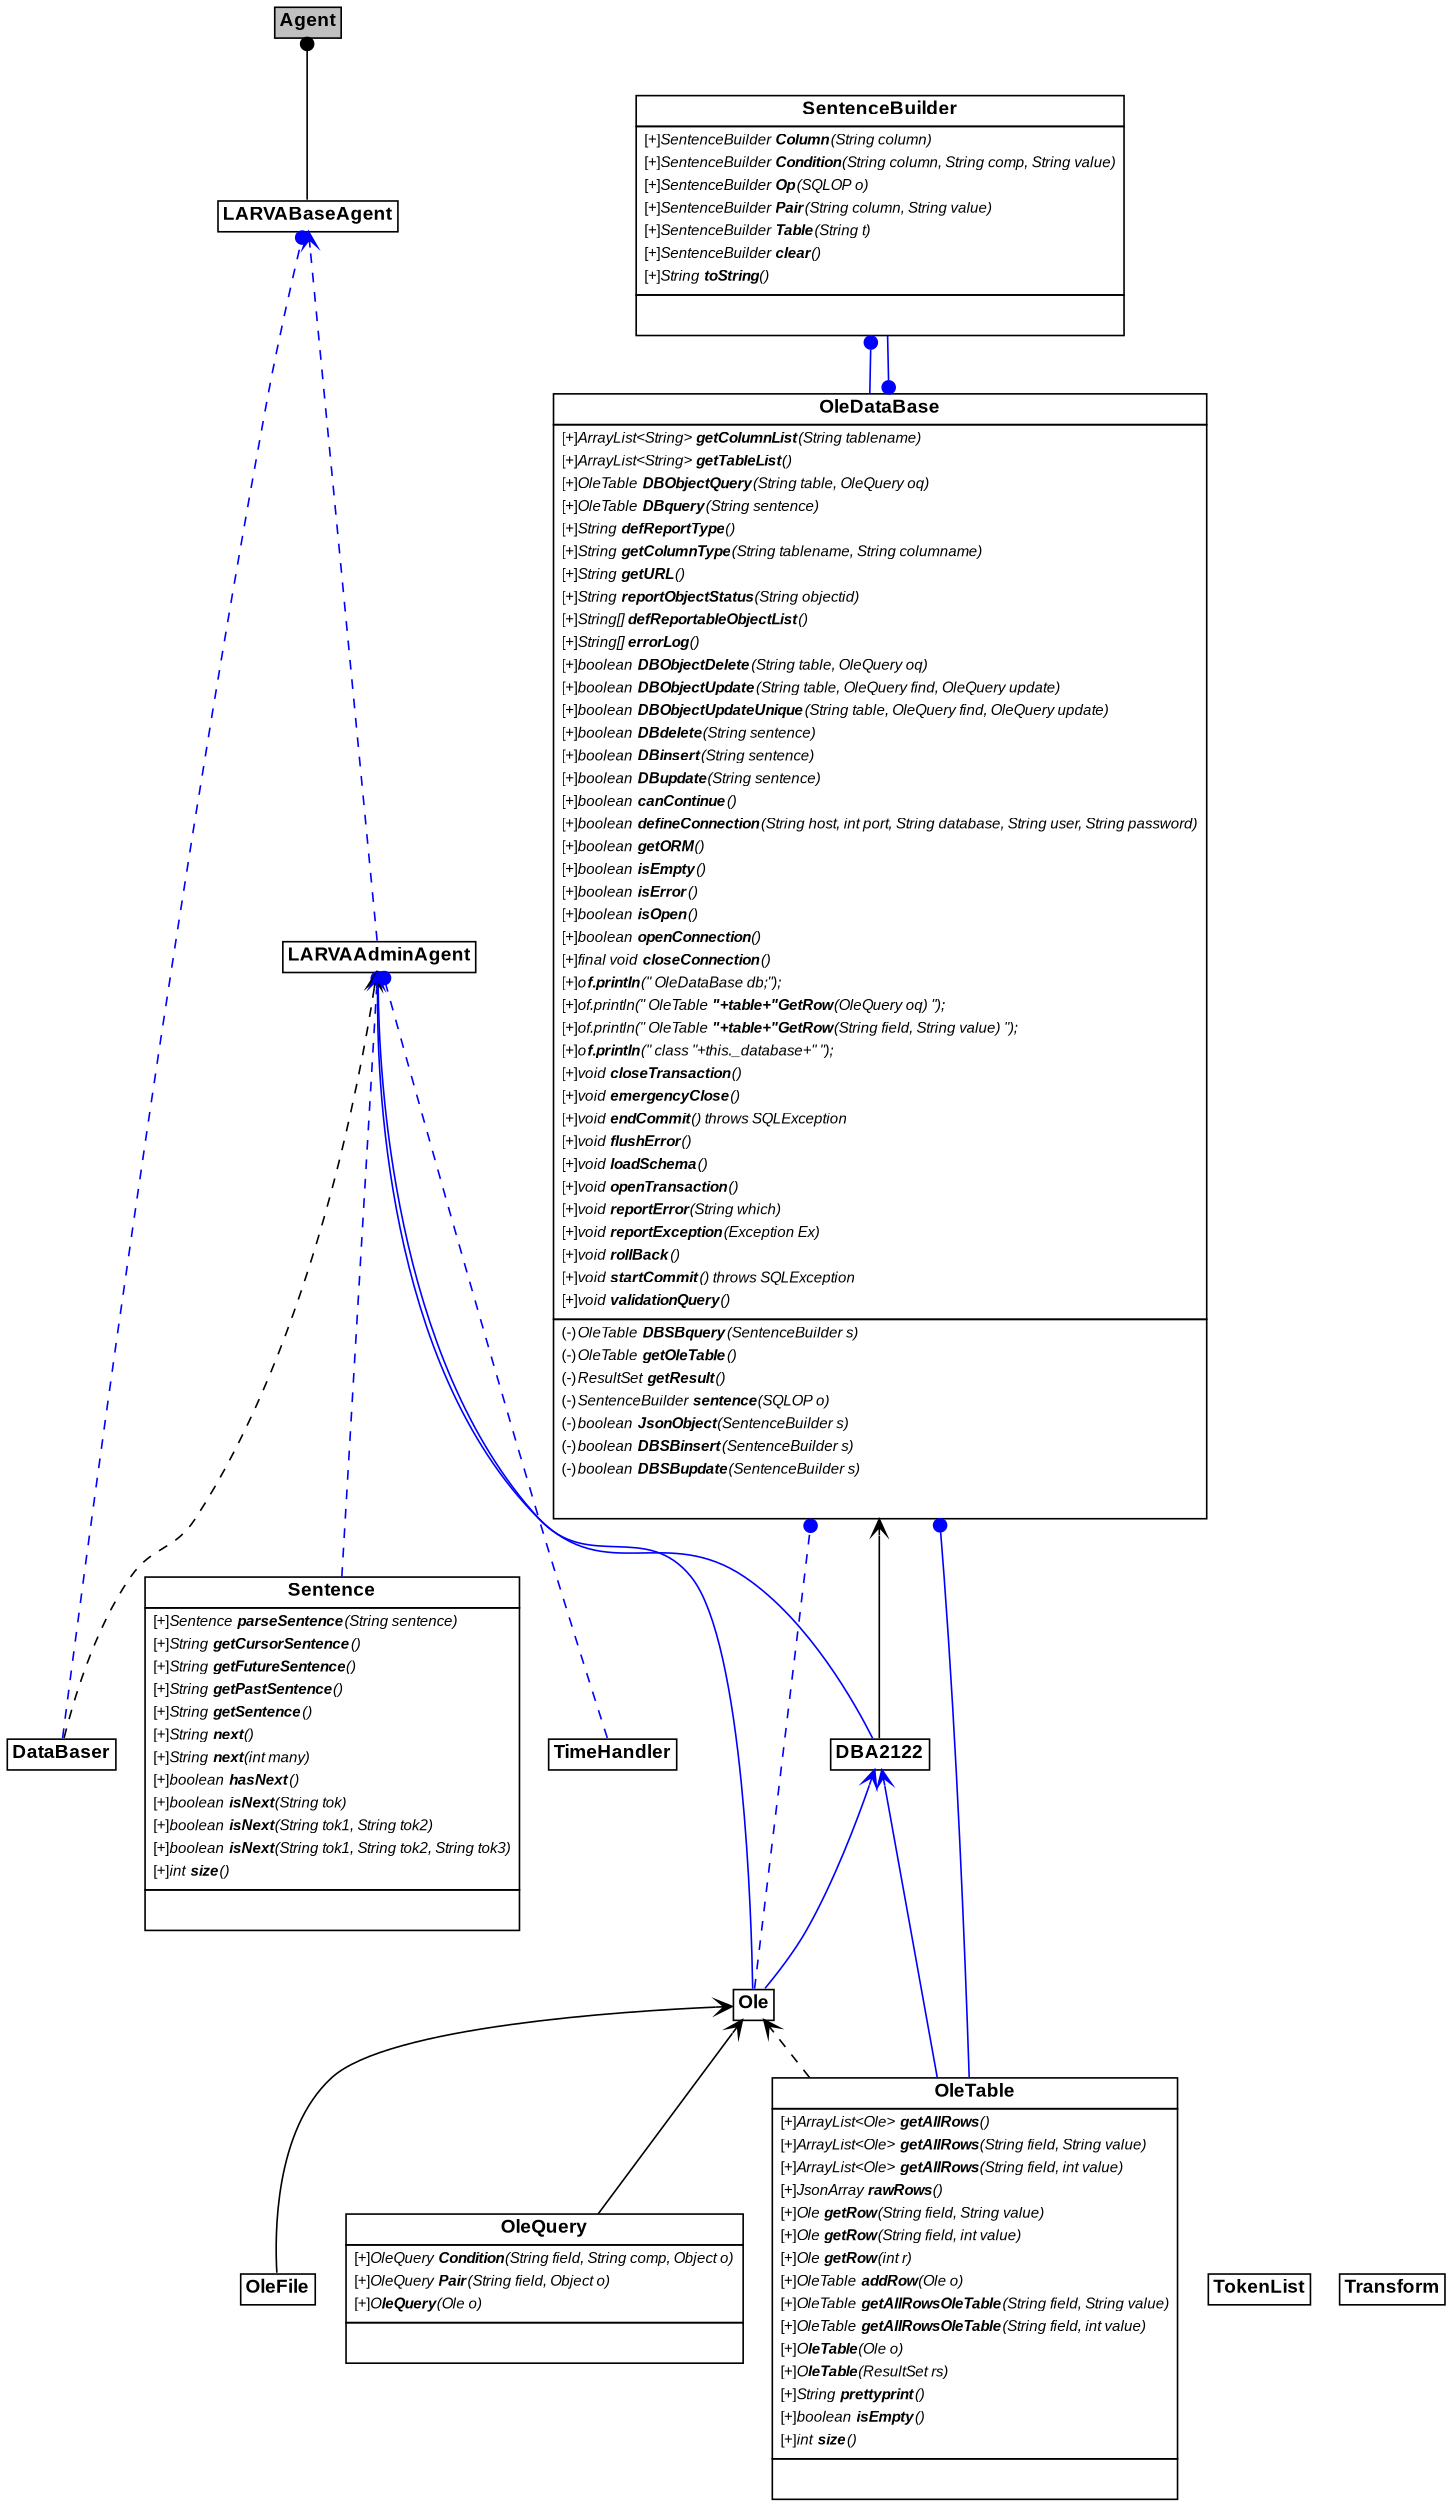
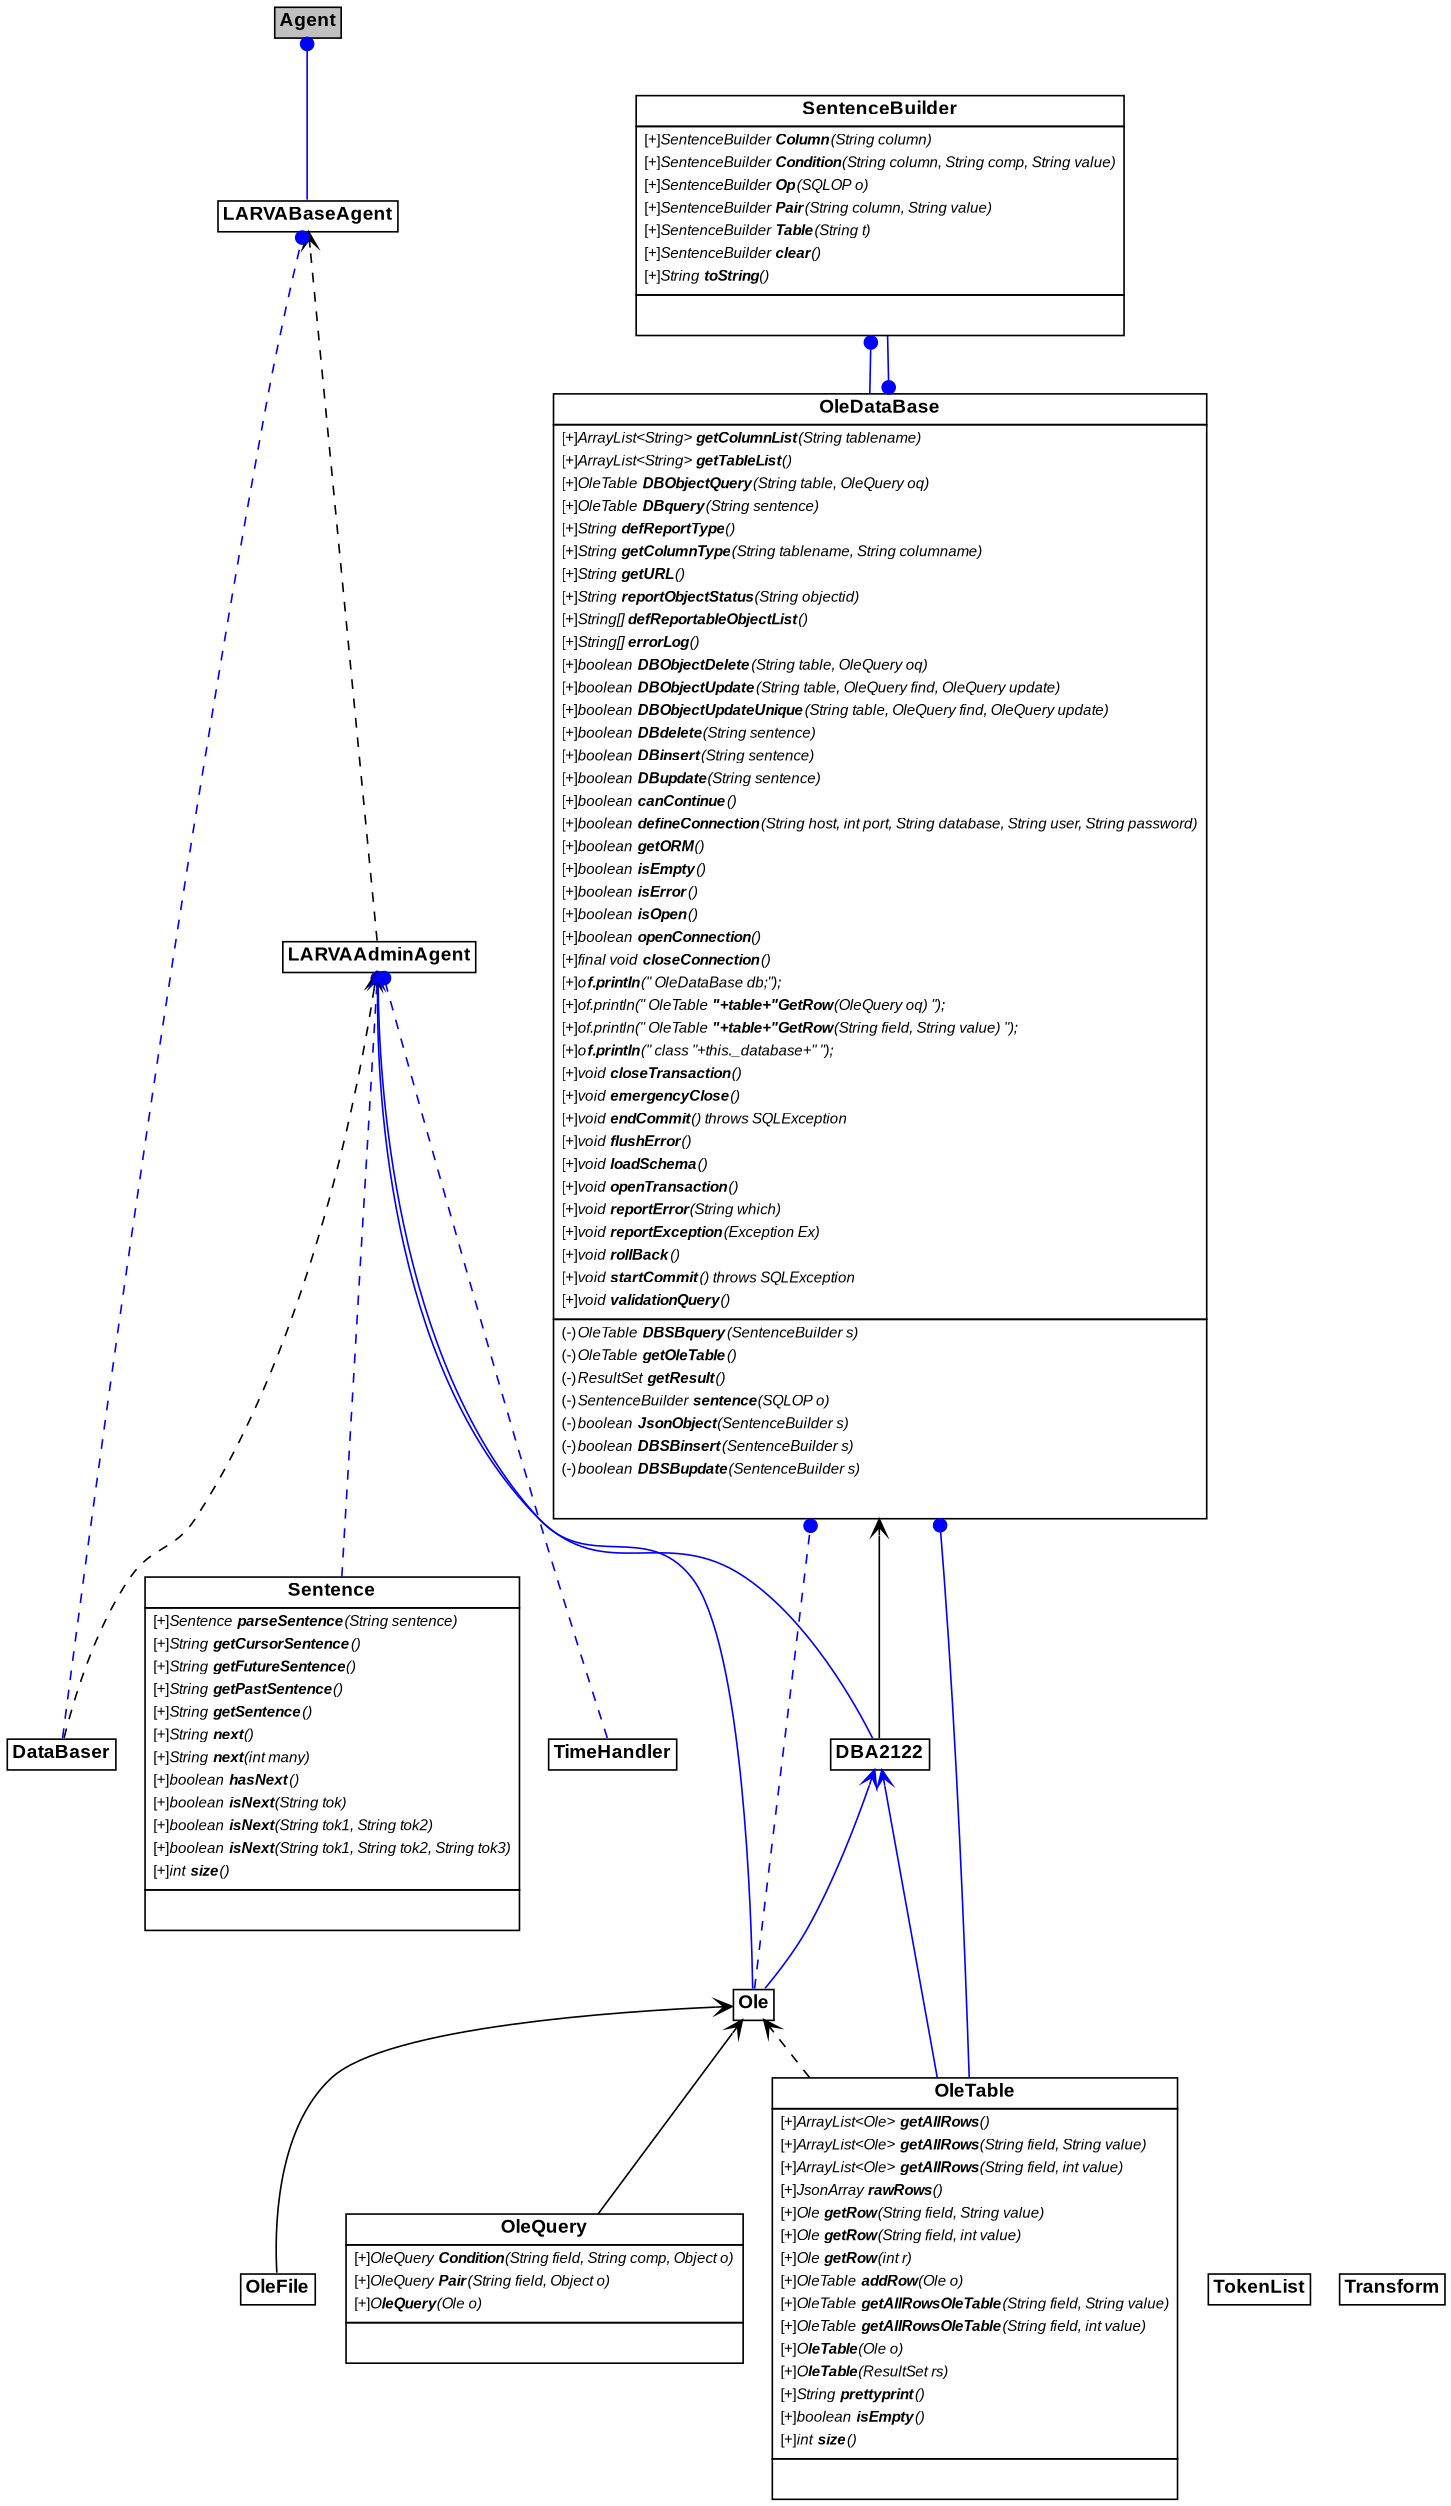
(307, 125) -> (307, 125)
(344, 594) -> (344, 594)
